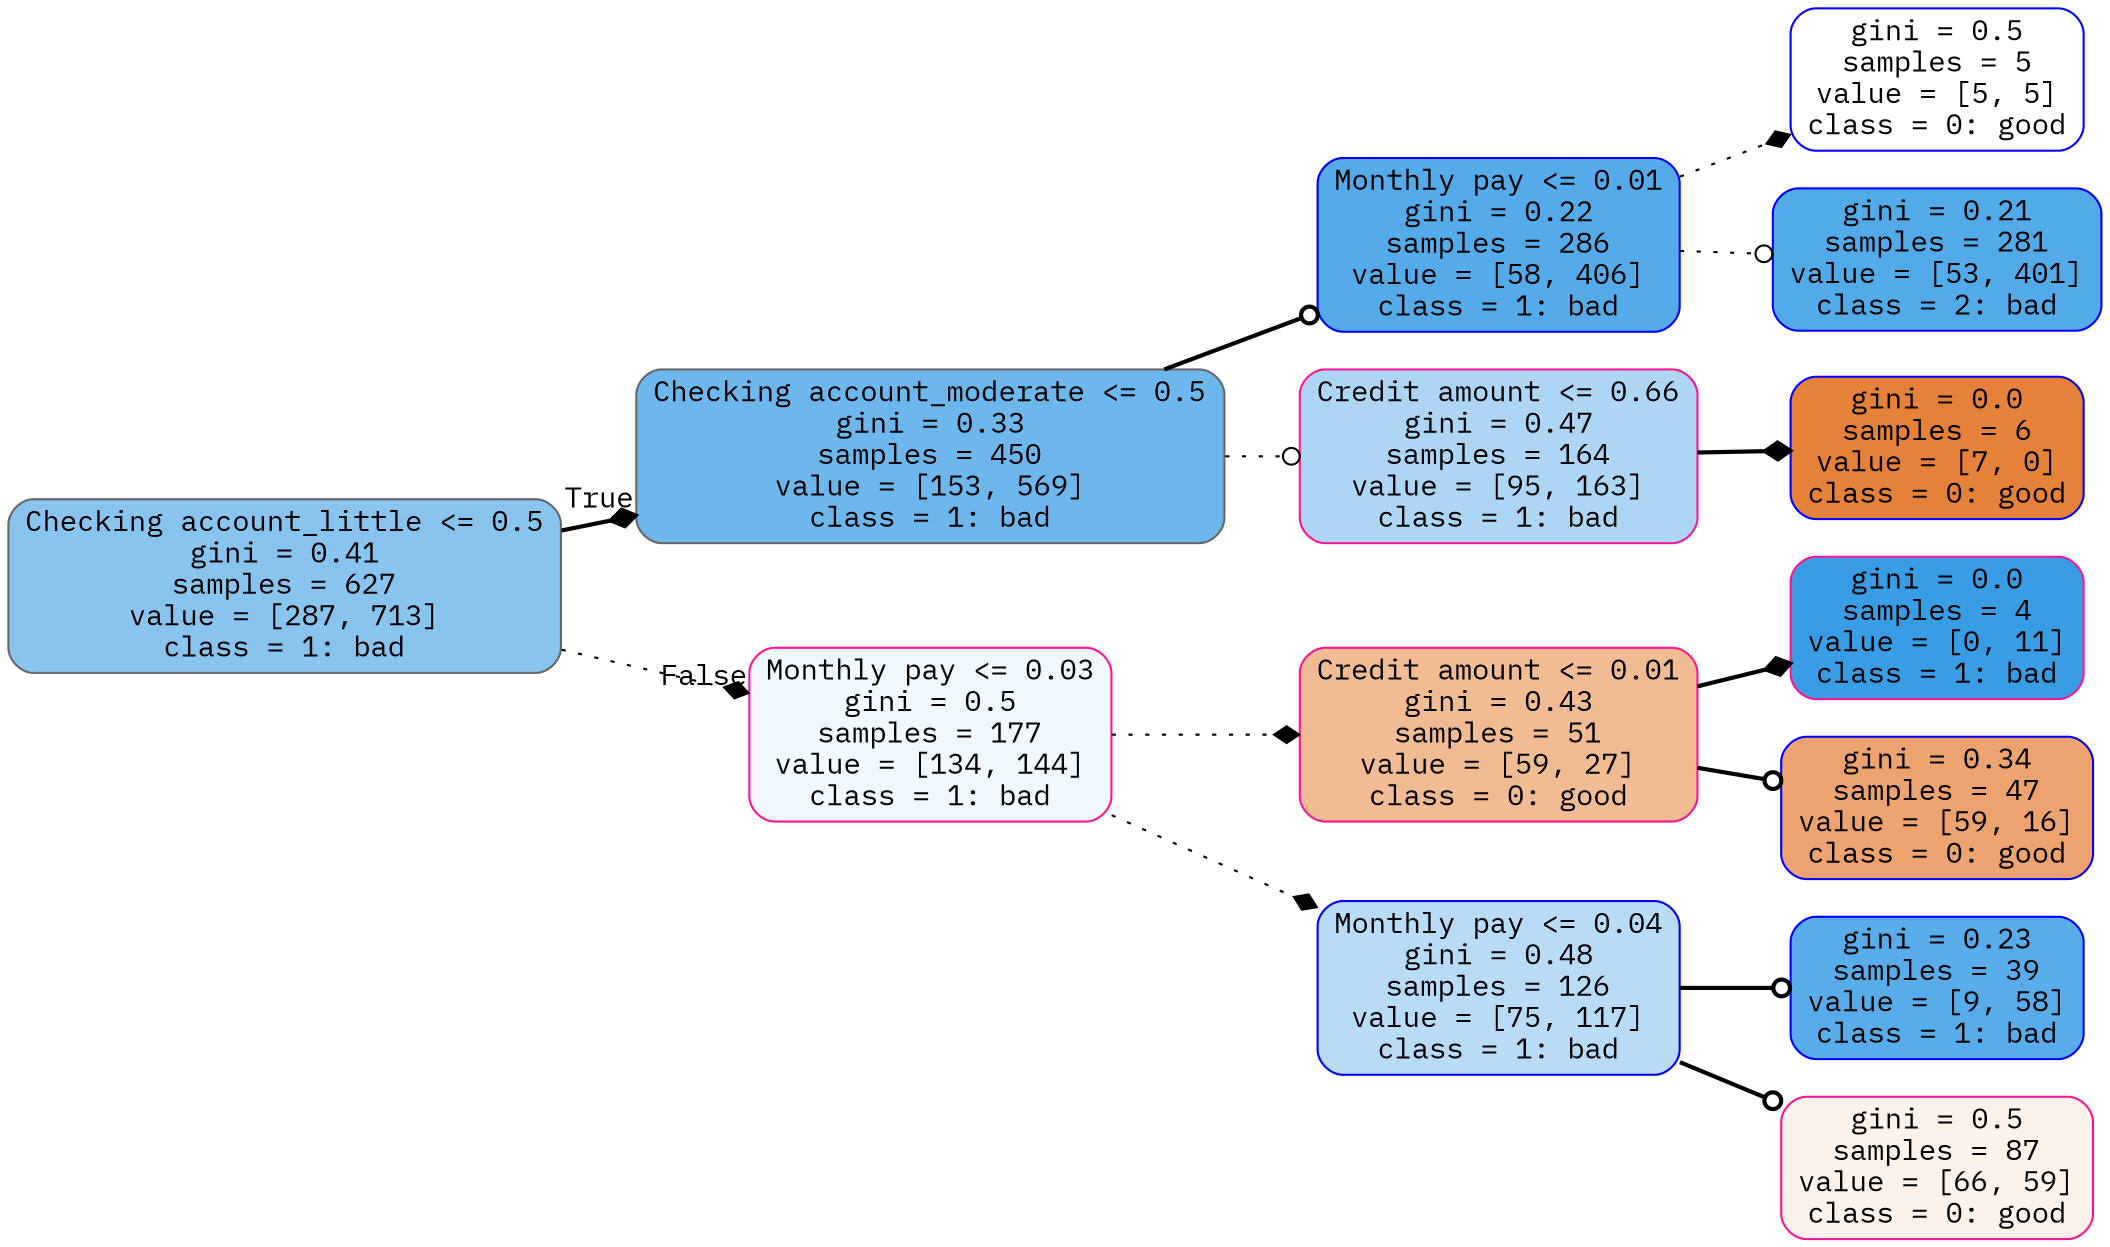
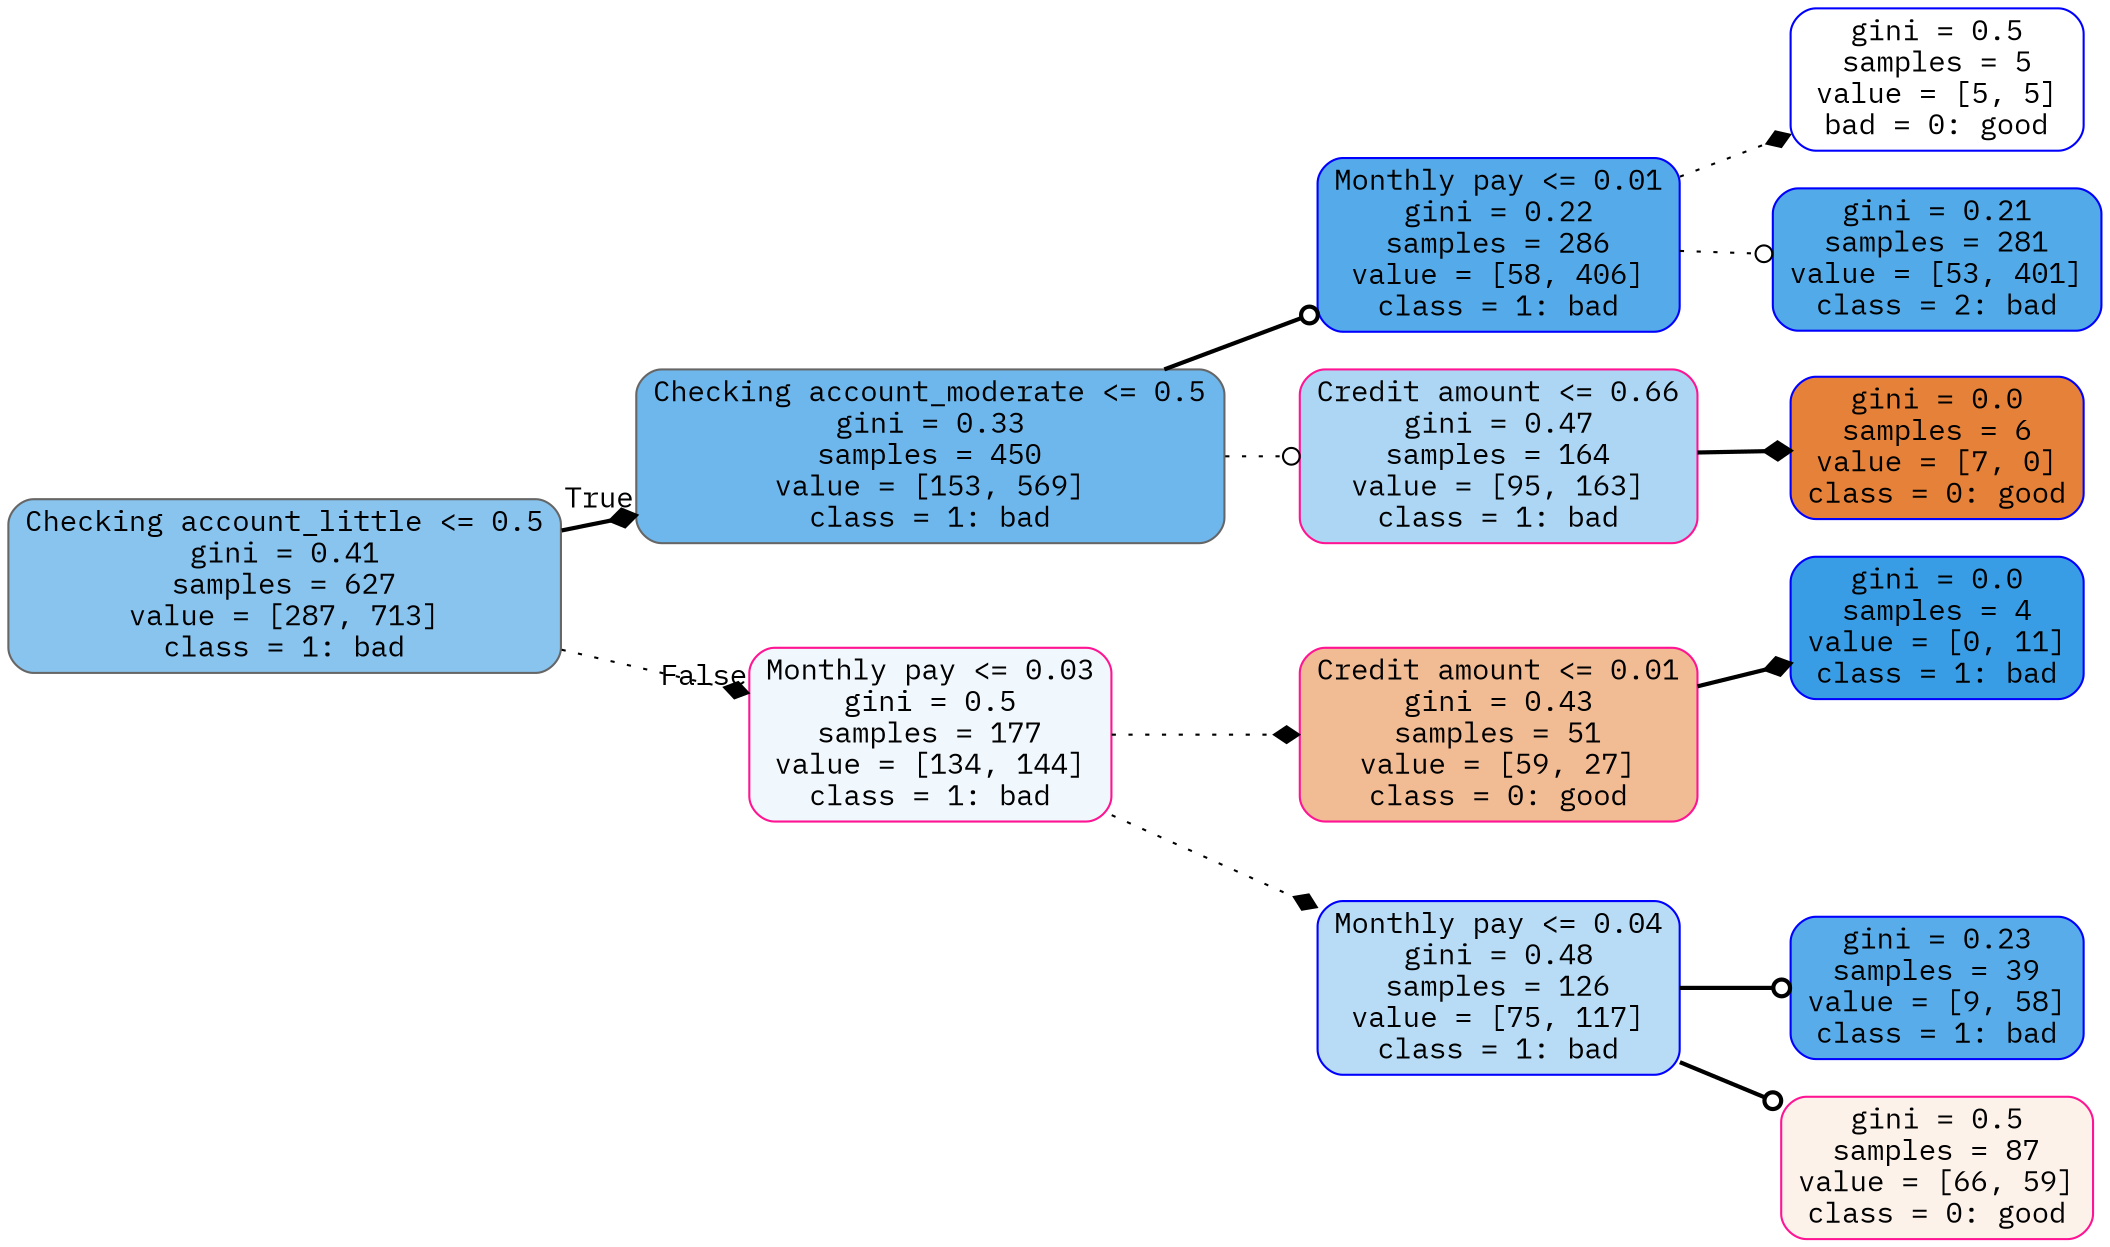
(1937, 80) -> (1937, 80)
(1937, 628) -> (1937, 628)
(1937, 808) -> none
